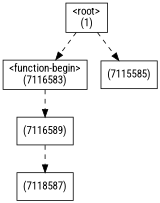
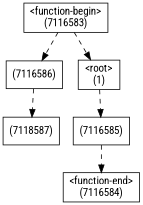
(68, 43) -> (80, 43)
(129, 75) -> (101, 131)
(45, 131) -> (34, 75)
none -> (101, 187)
